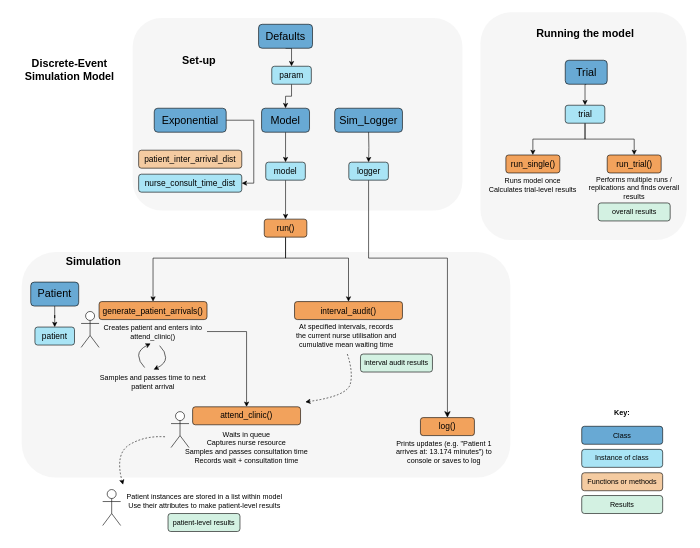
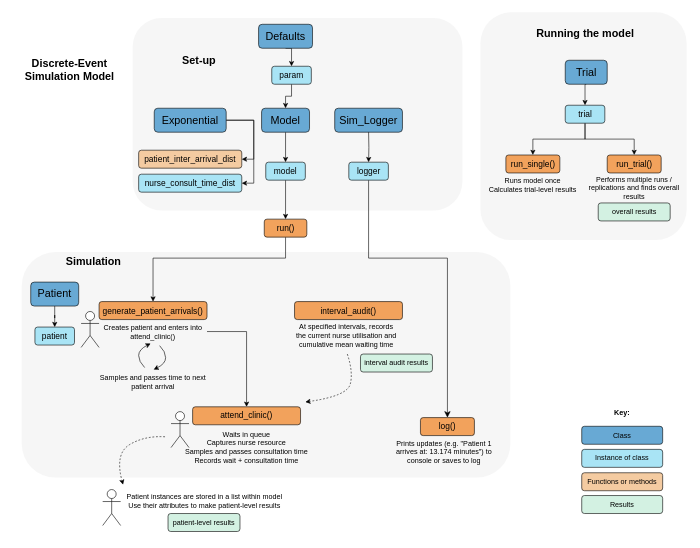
none -> (247, 159)
(348, 277) -> none
